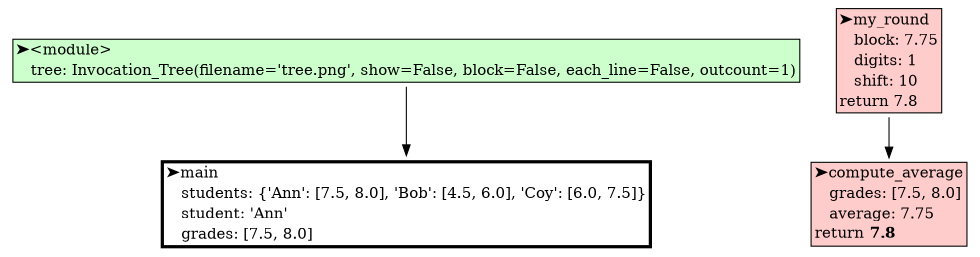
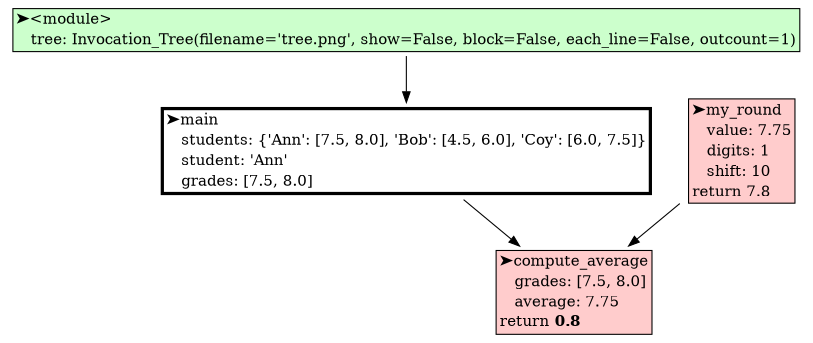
(889, 40) -> (742, 131)
none -> (487, 219)
(883, 233) -> (568, 321)
